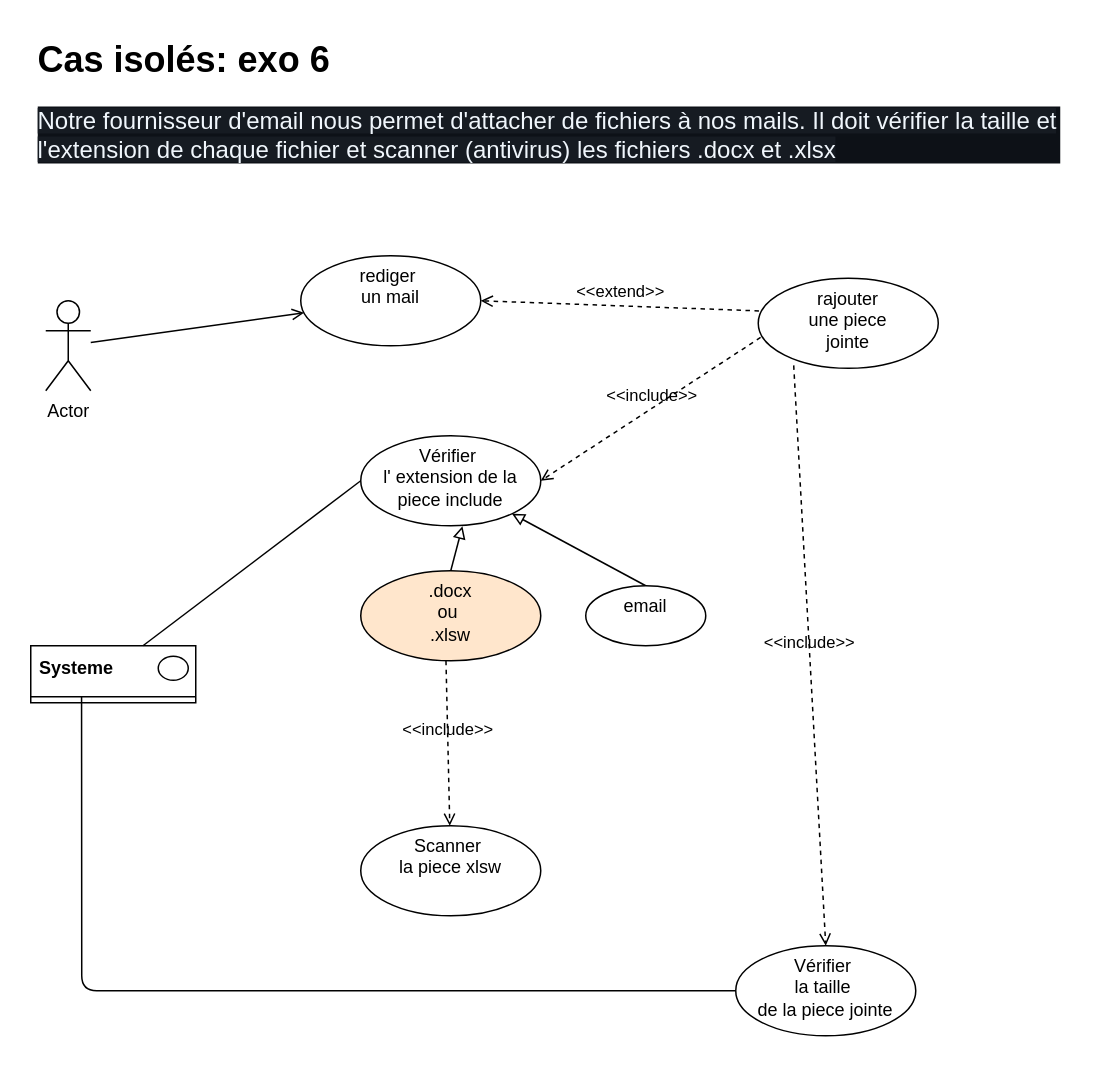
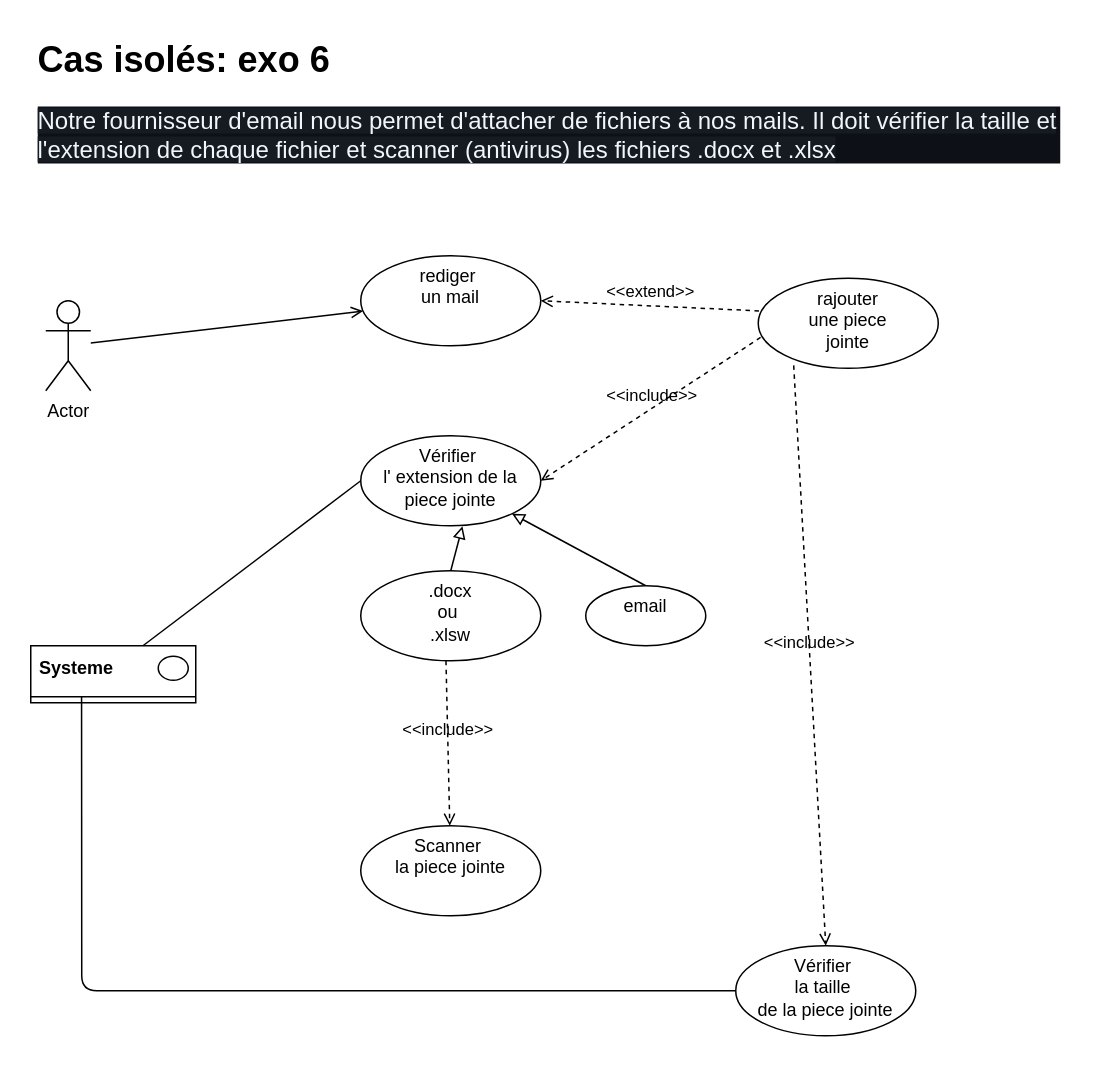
(391, 301) -> (451, 301)
(451, 479) -> (451, 479)
(451, 616) -> (451, 616)
(451, 858) -> (451, 858)
